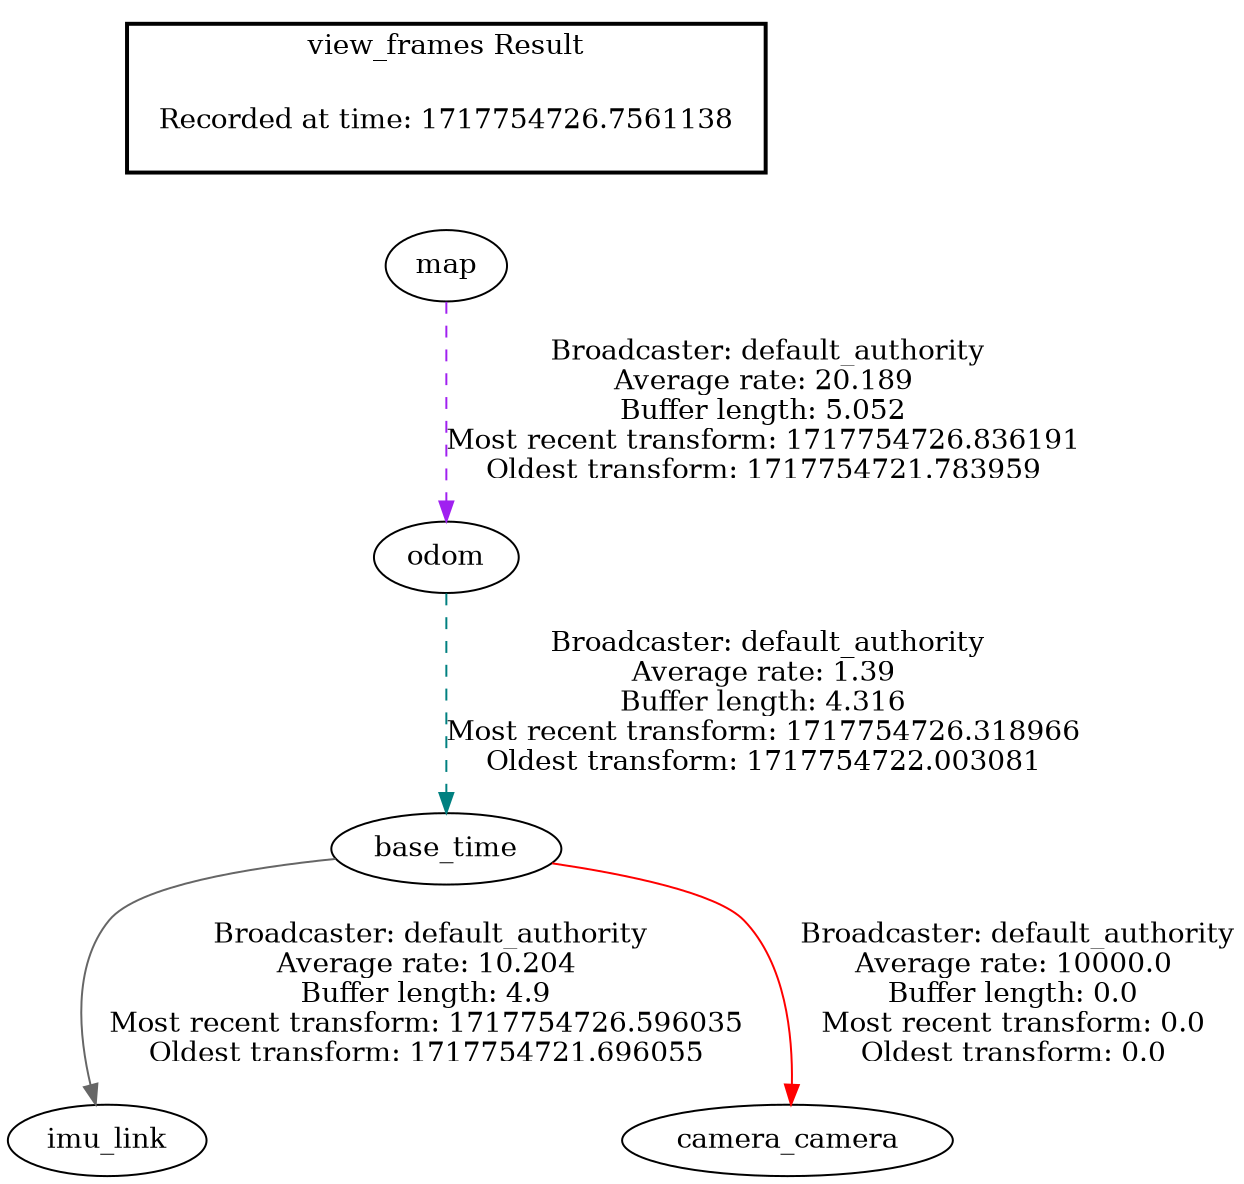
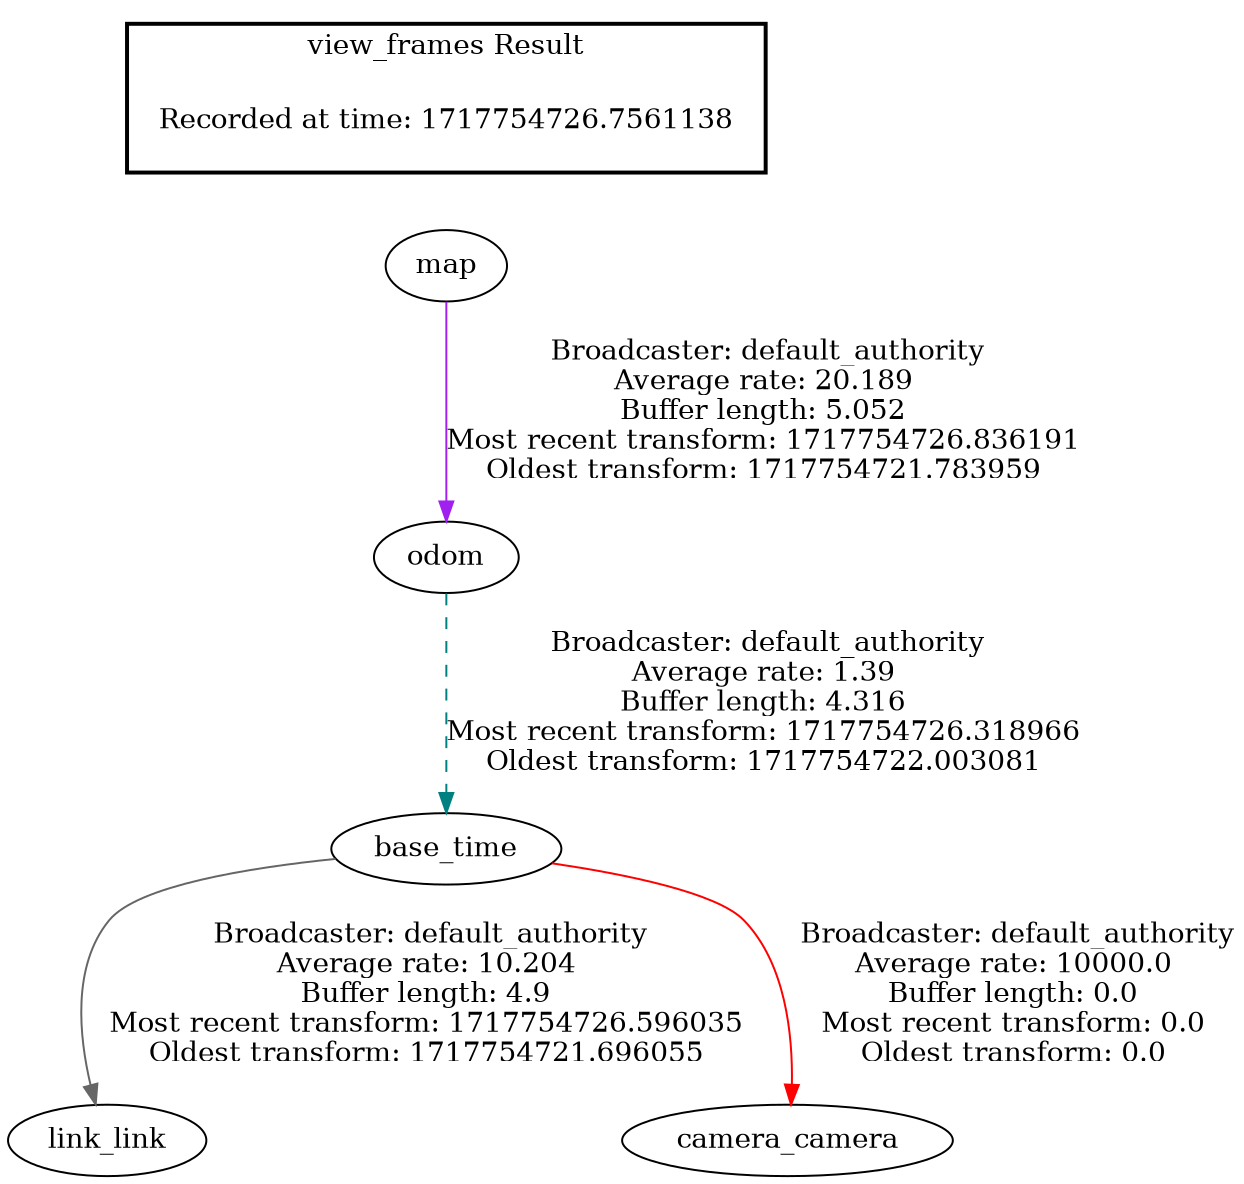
(446, 402) -> (446, 402)
(107, 1140) -> (107, 1140)
